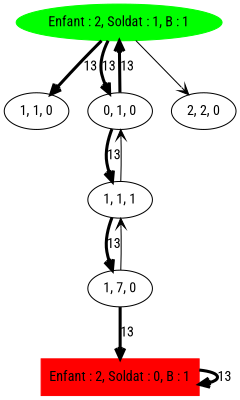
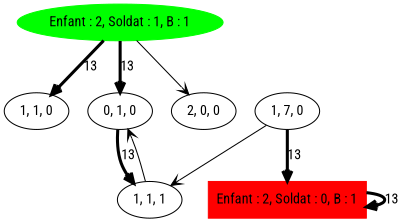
(120, 72) -> none
(204, 111) -> (204, 111)
(107, 239) -> none
